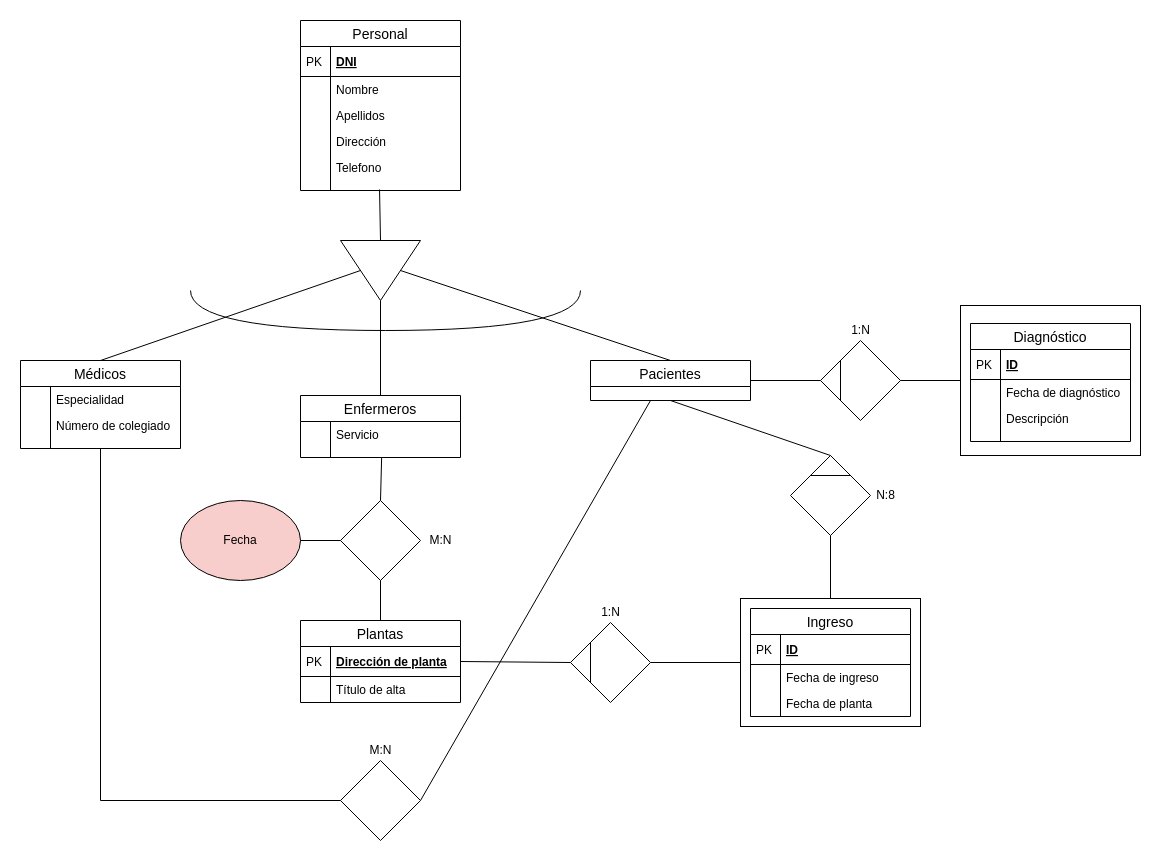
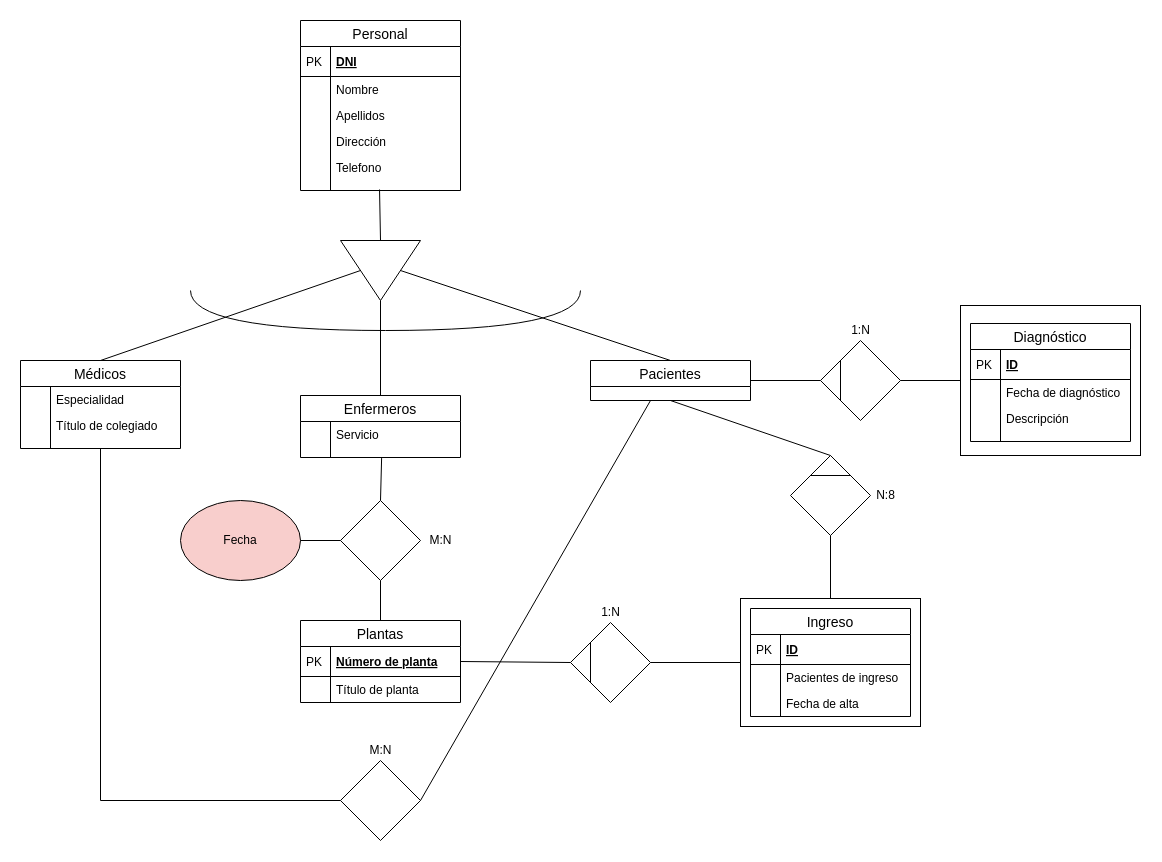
(114, 426) -> (112, 426)
(392, 662) -> (385, 662)
(835, 678) -> (847, 678)
(377, 690) -> (384, 690)
(832, 704) -> (825, 704)
